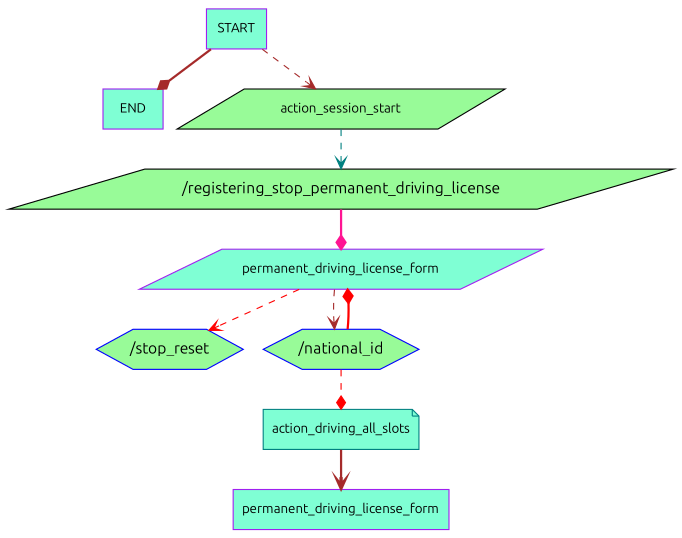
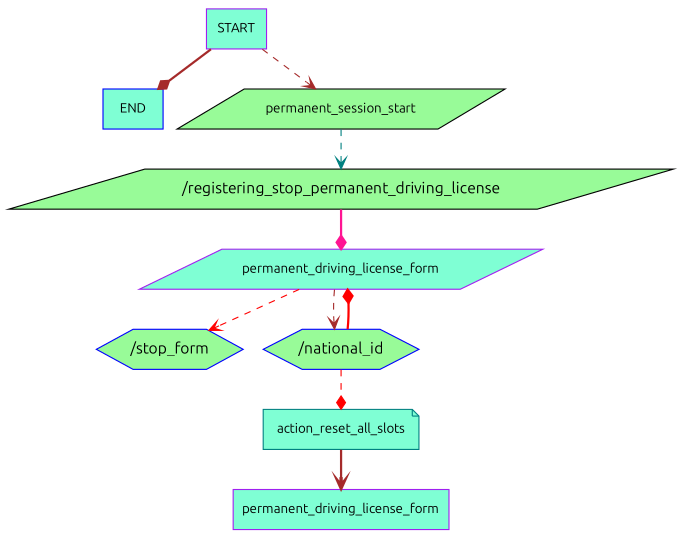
(133, 109) -> (133, 109)
(341, 109) -> (341, 109)
(170, 349) -> (170, 349)
(341, 429) -> (341, 429)
